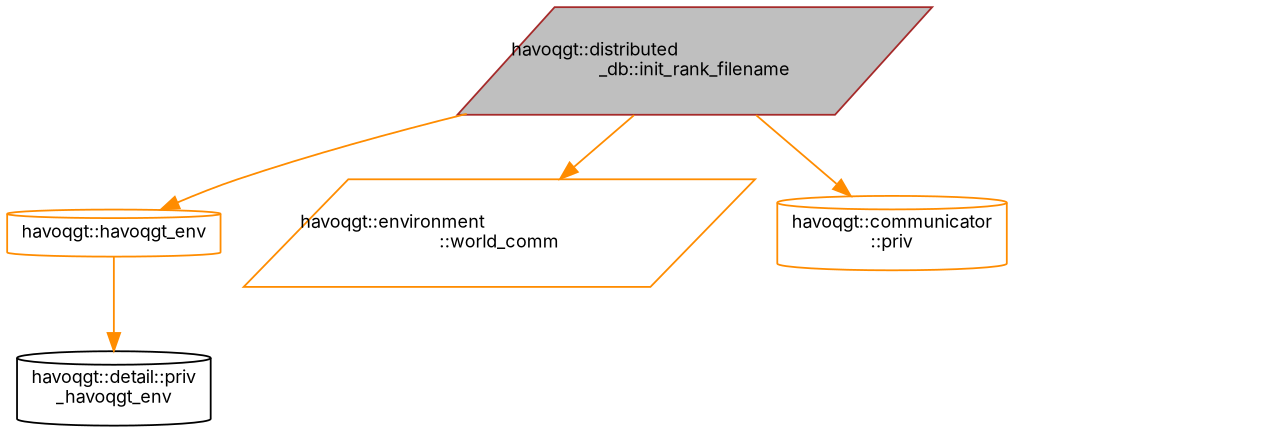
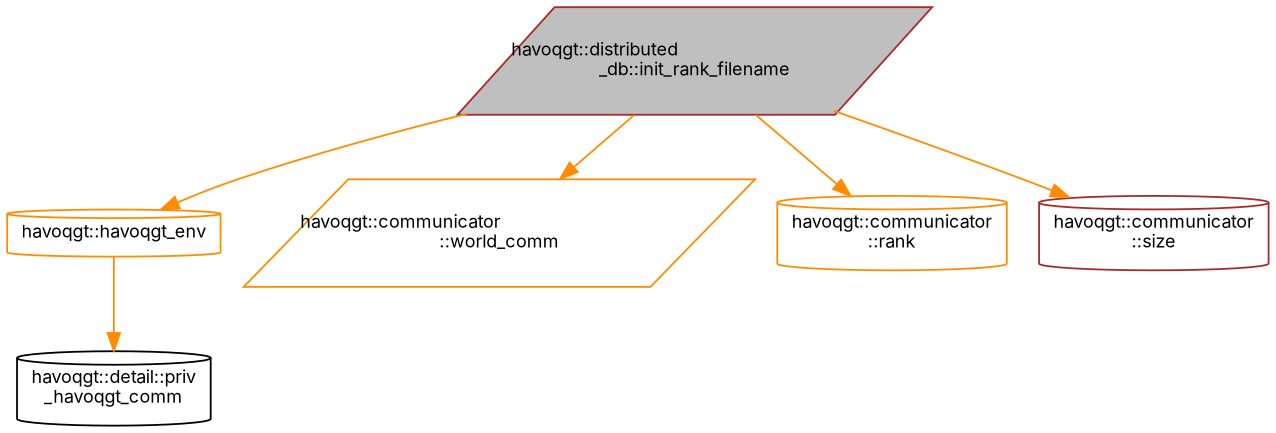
(499, 233) -> (499, 233)
(892, 233) -> (892, 233)
none -> (1154, 233)
(114, 388) -> (114, 388)
